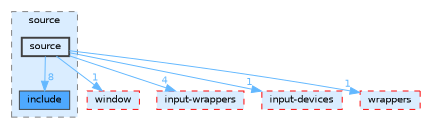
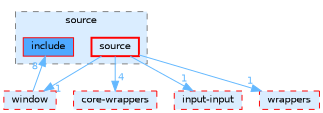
(45, 47) -> (115, 47)
(45, 69) -> (38, 78)
(45, 100) -> (48, 47)
(200, 100) -> (115, 100)
(302, 100) -> (208, 100)
